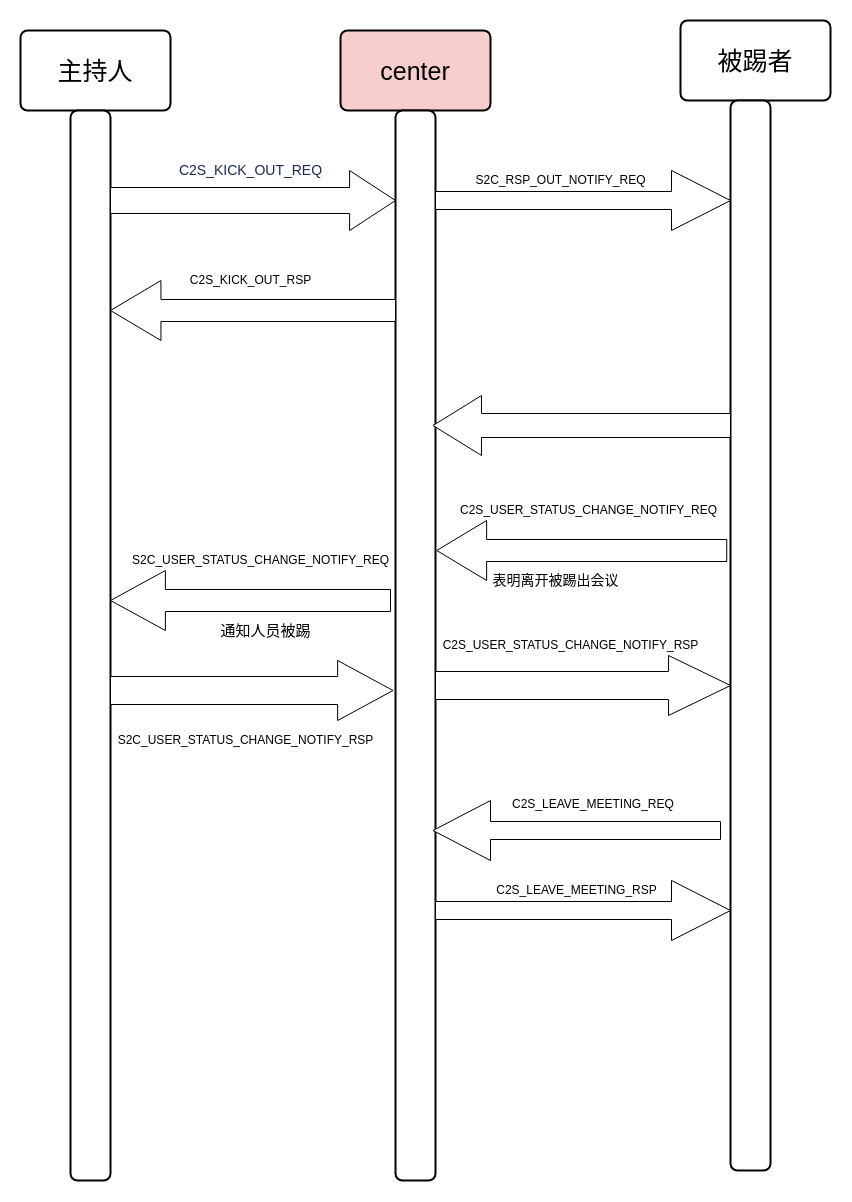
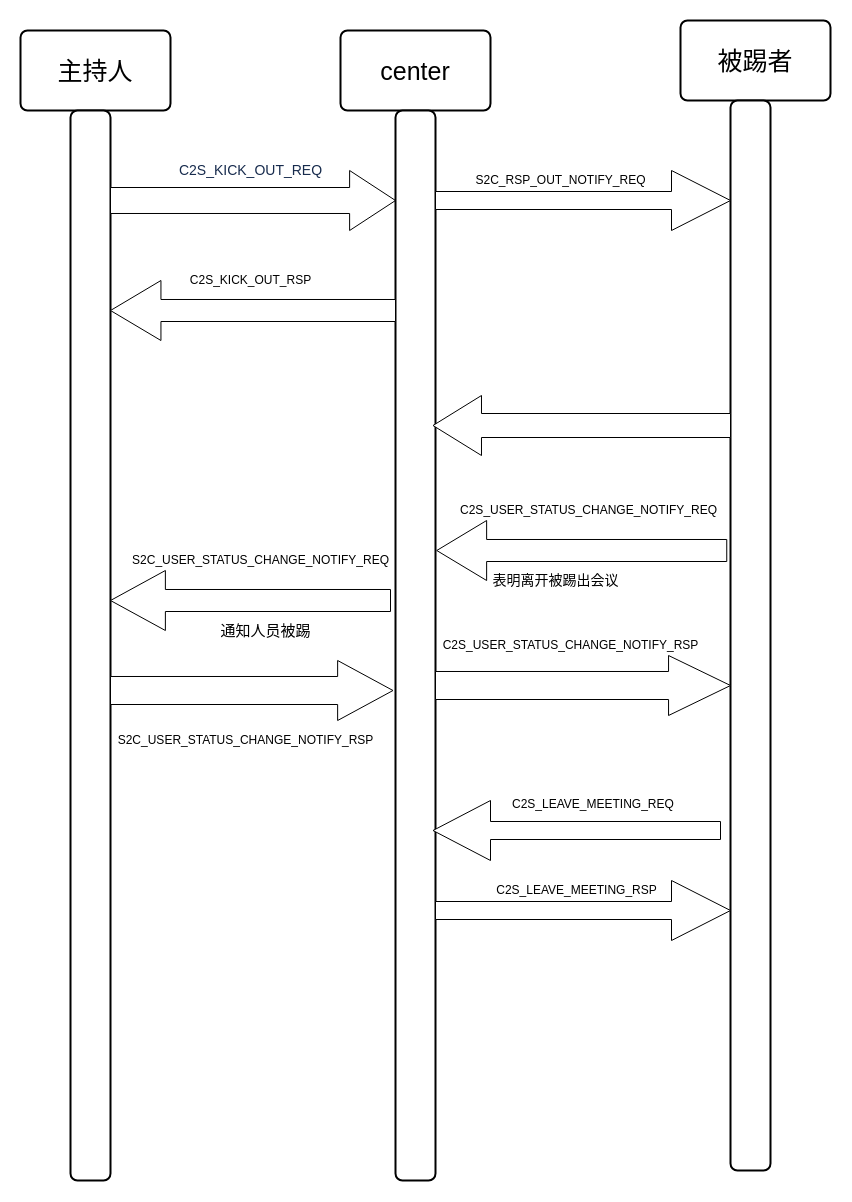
(416, 71) -> (416, 71)
